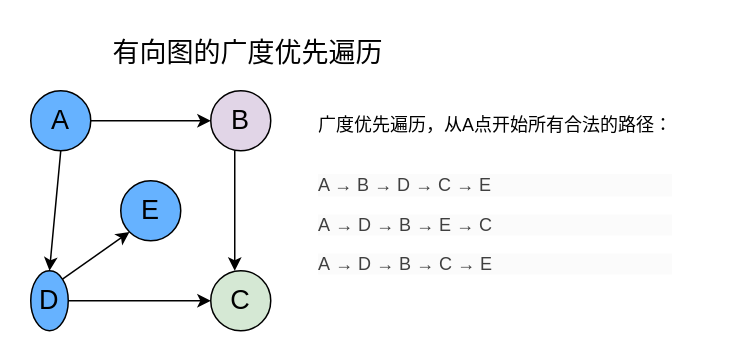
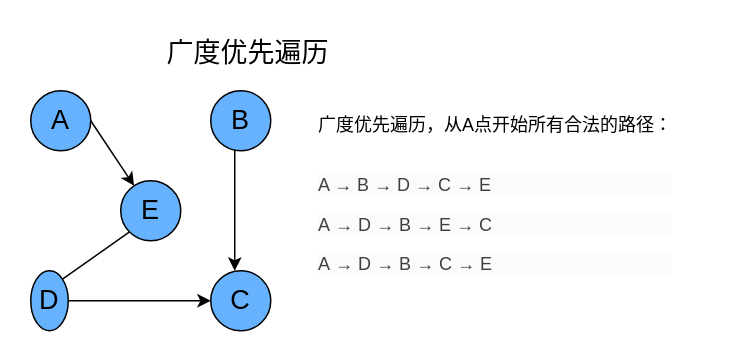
(248, 53) -> (248, 53)
(146, 121) -> (110, 149)
(241, 121) -> (241, 121)
(56, 206) -> none
(120, 239) -> (124, 236)
(241, 301) -> (241, 301)
